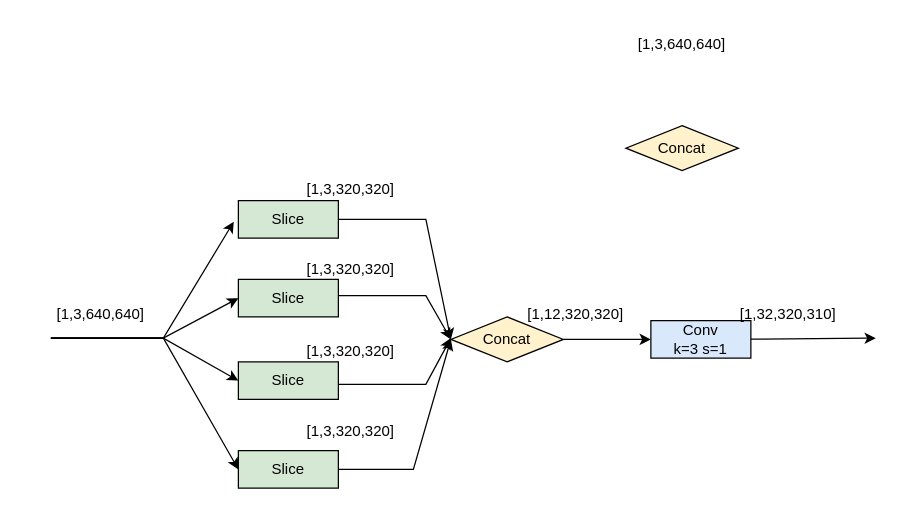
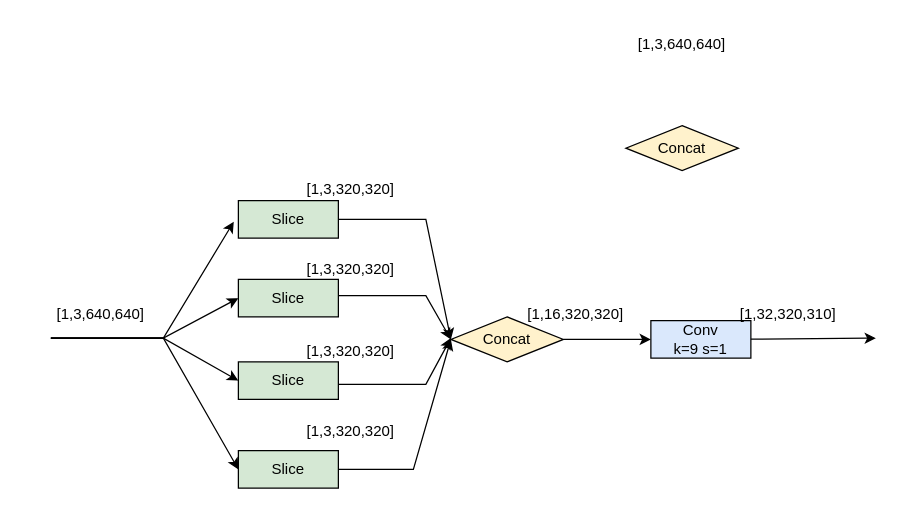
(576, 314) -> (576, 314)
(701, 339) -> (701, 339)
